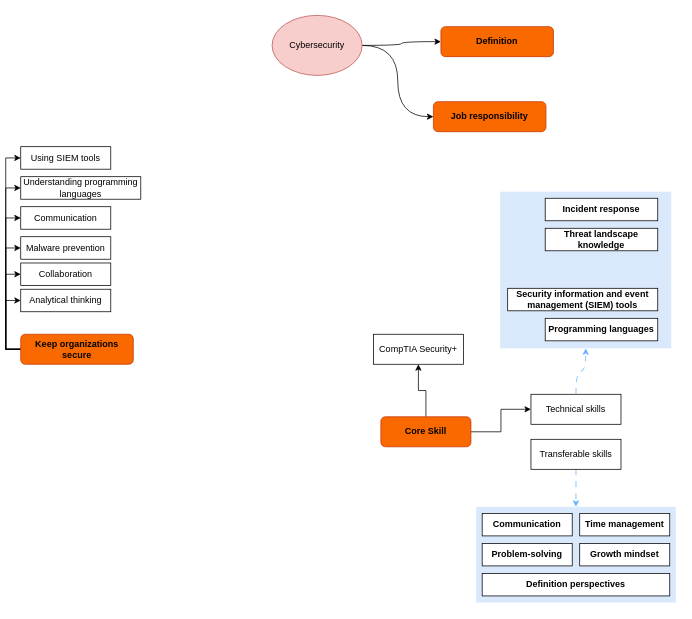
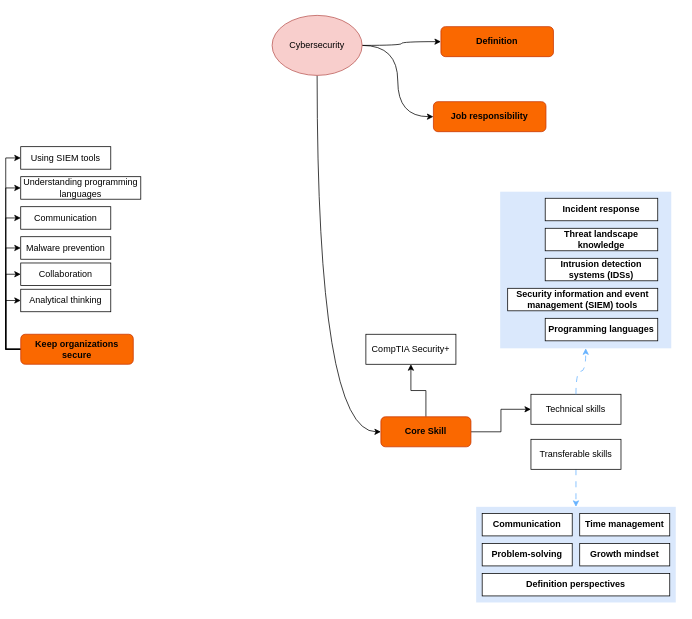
none -> (601, 269)
none -> (328, 319)
(418, 349) -> (411, 349)
